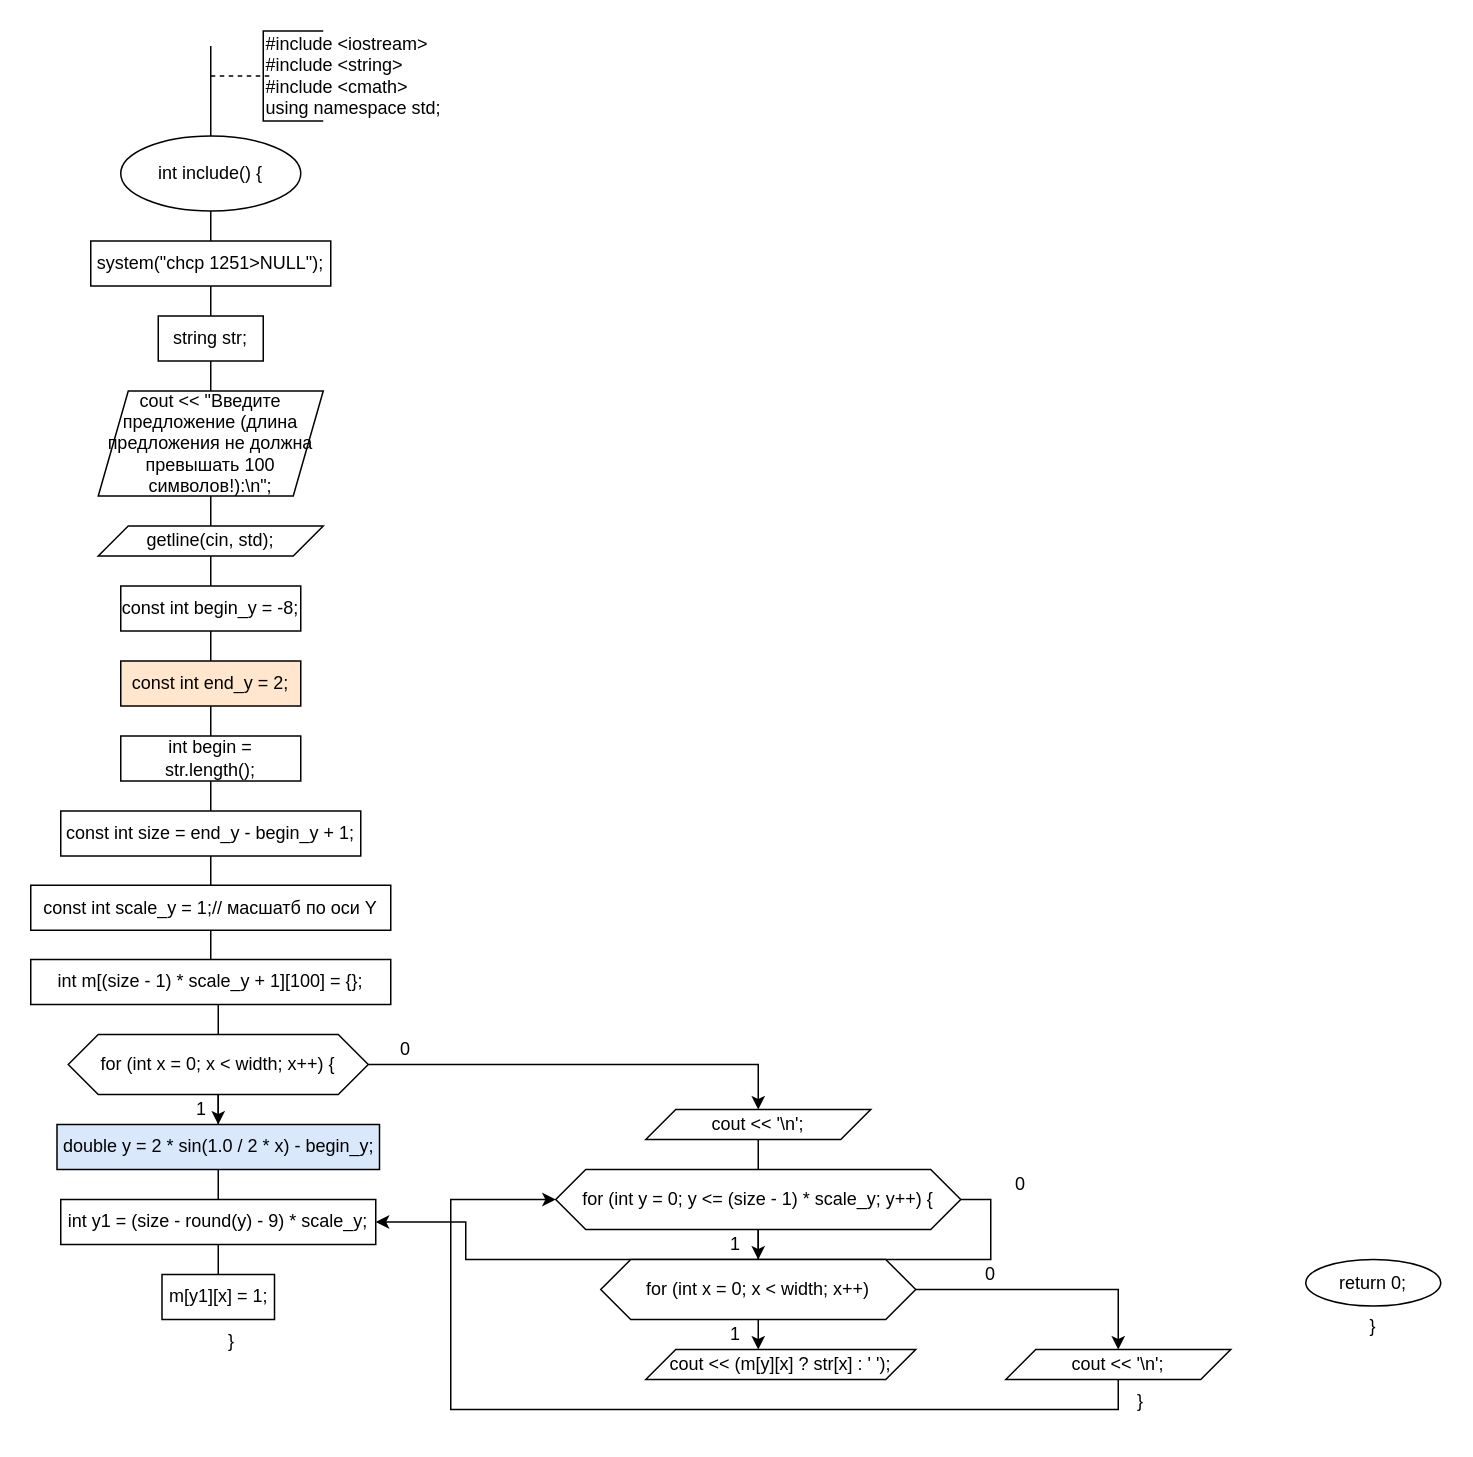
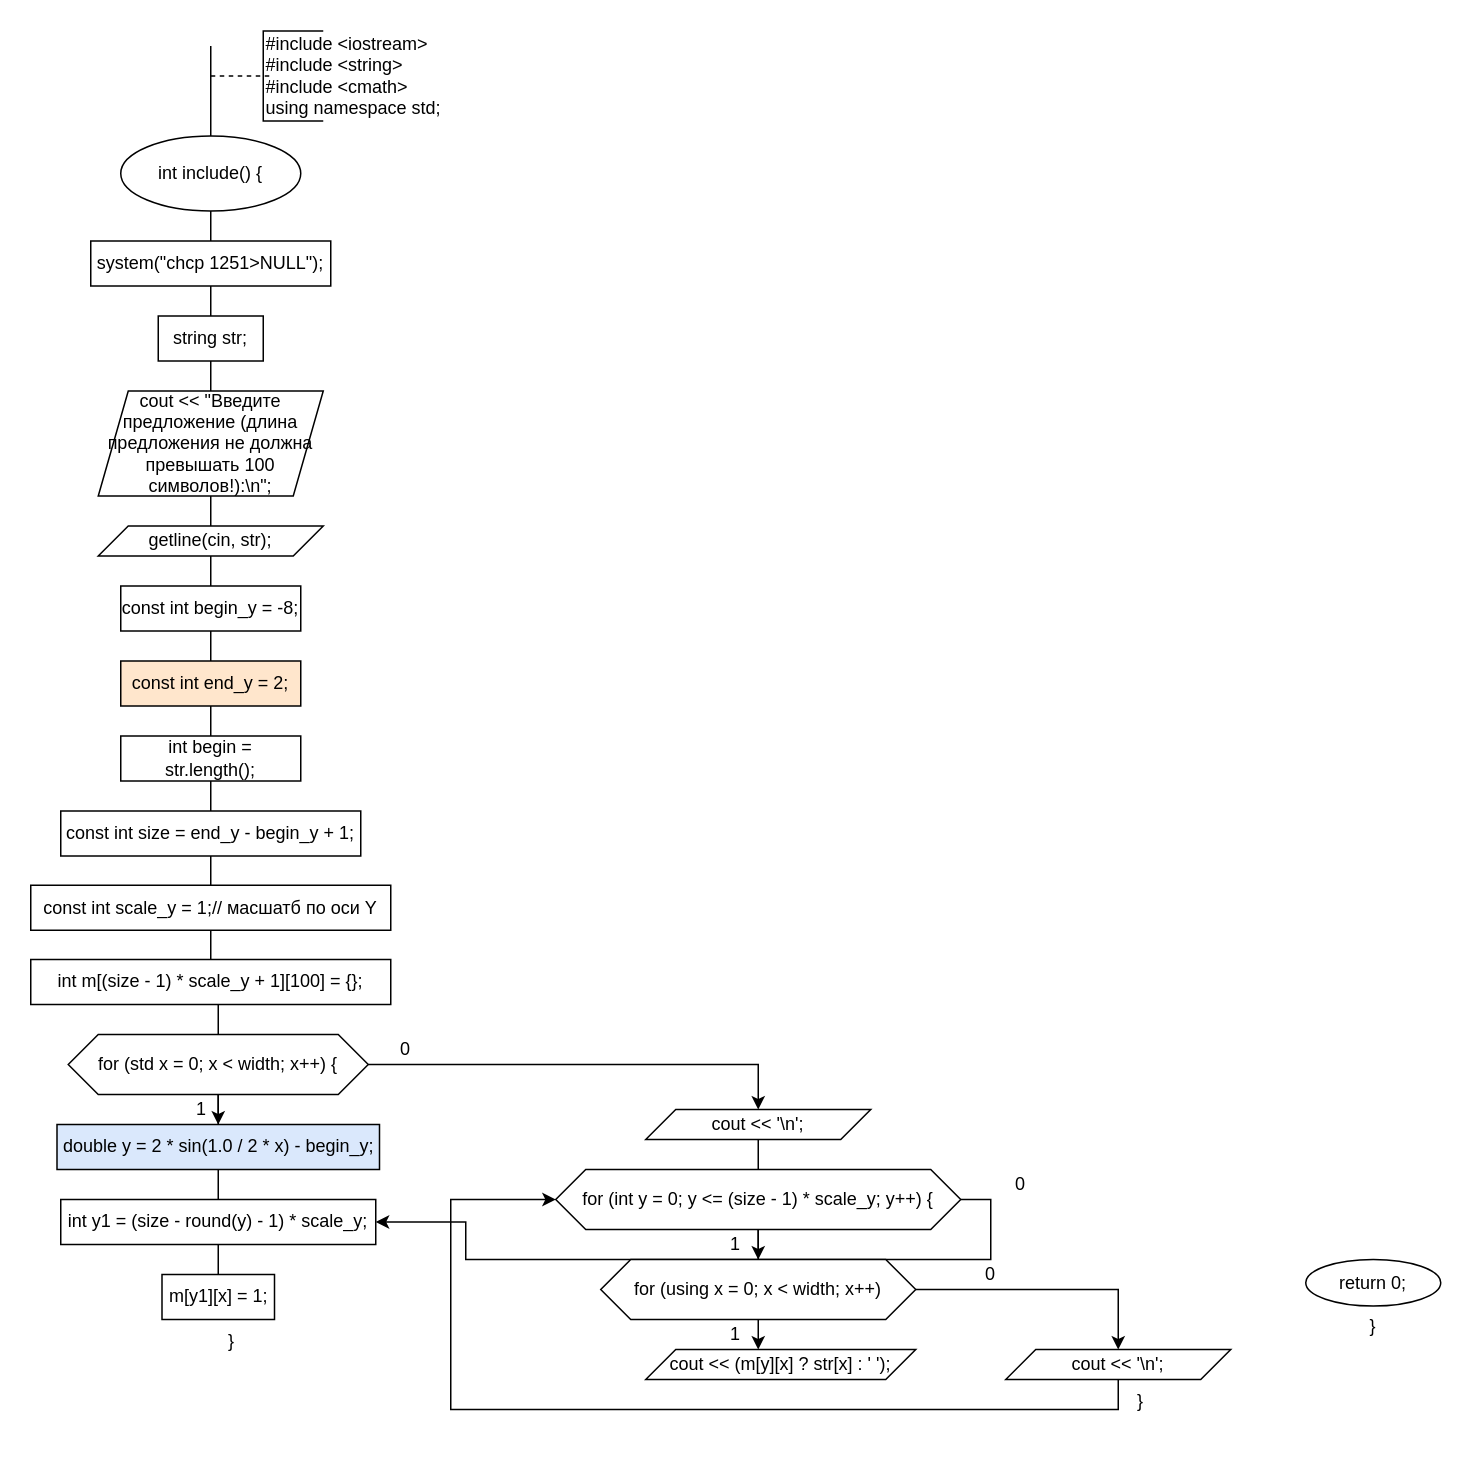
(211, 541) -> (211, 541)
(218, 1064) -> (218, 1064)
(218, 1222) -> (218, 1222)
(758, 1289) -> (758, 1289)
